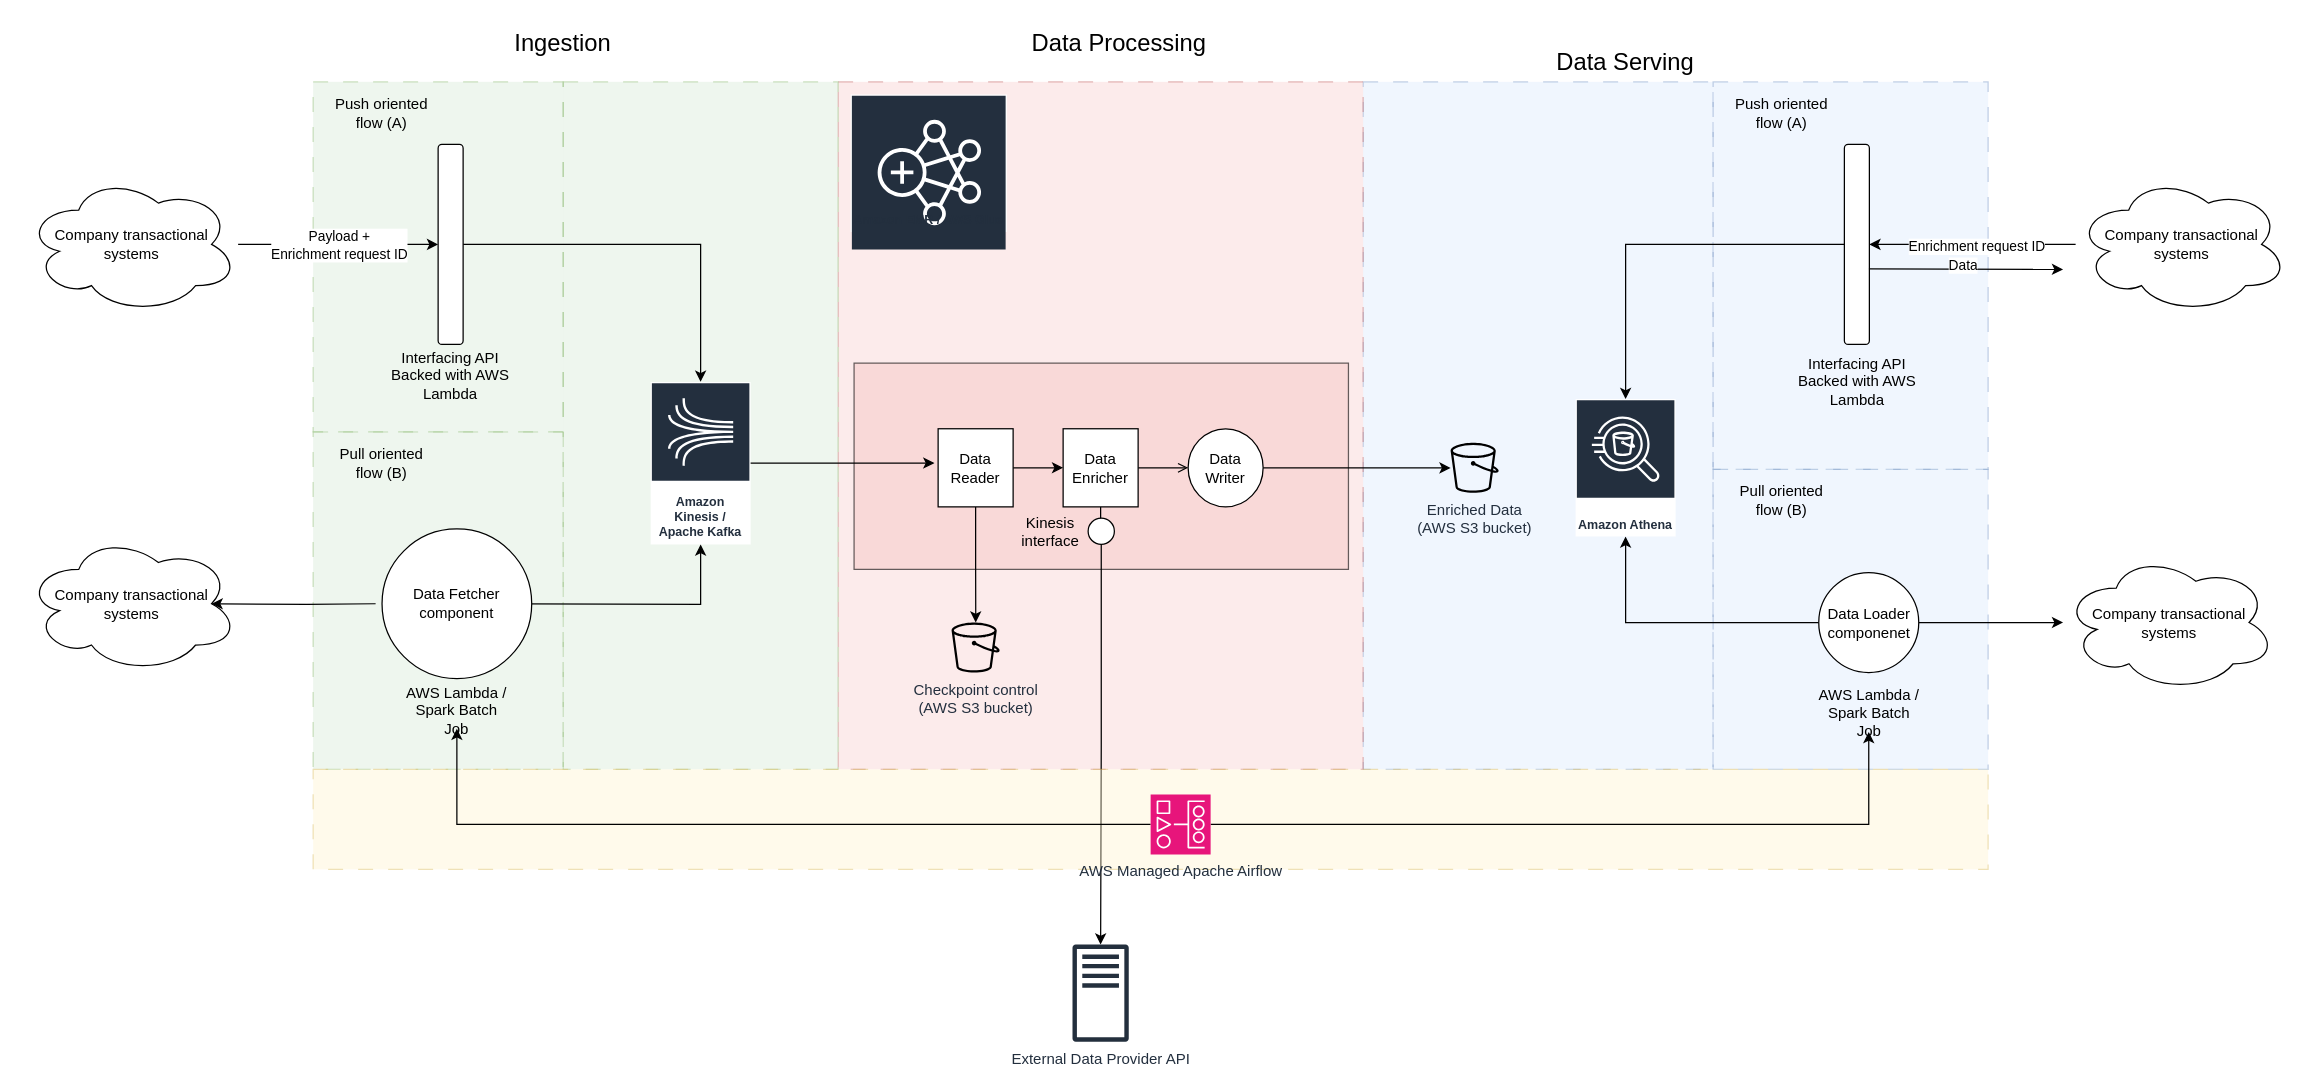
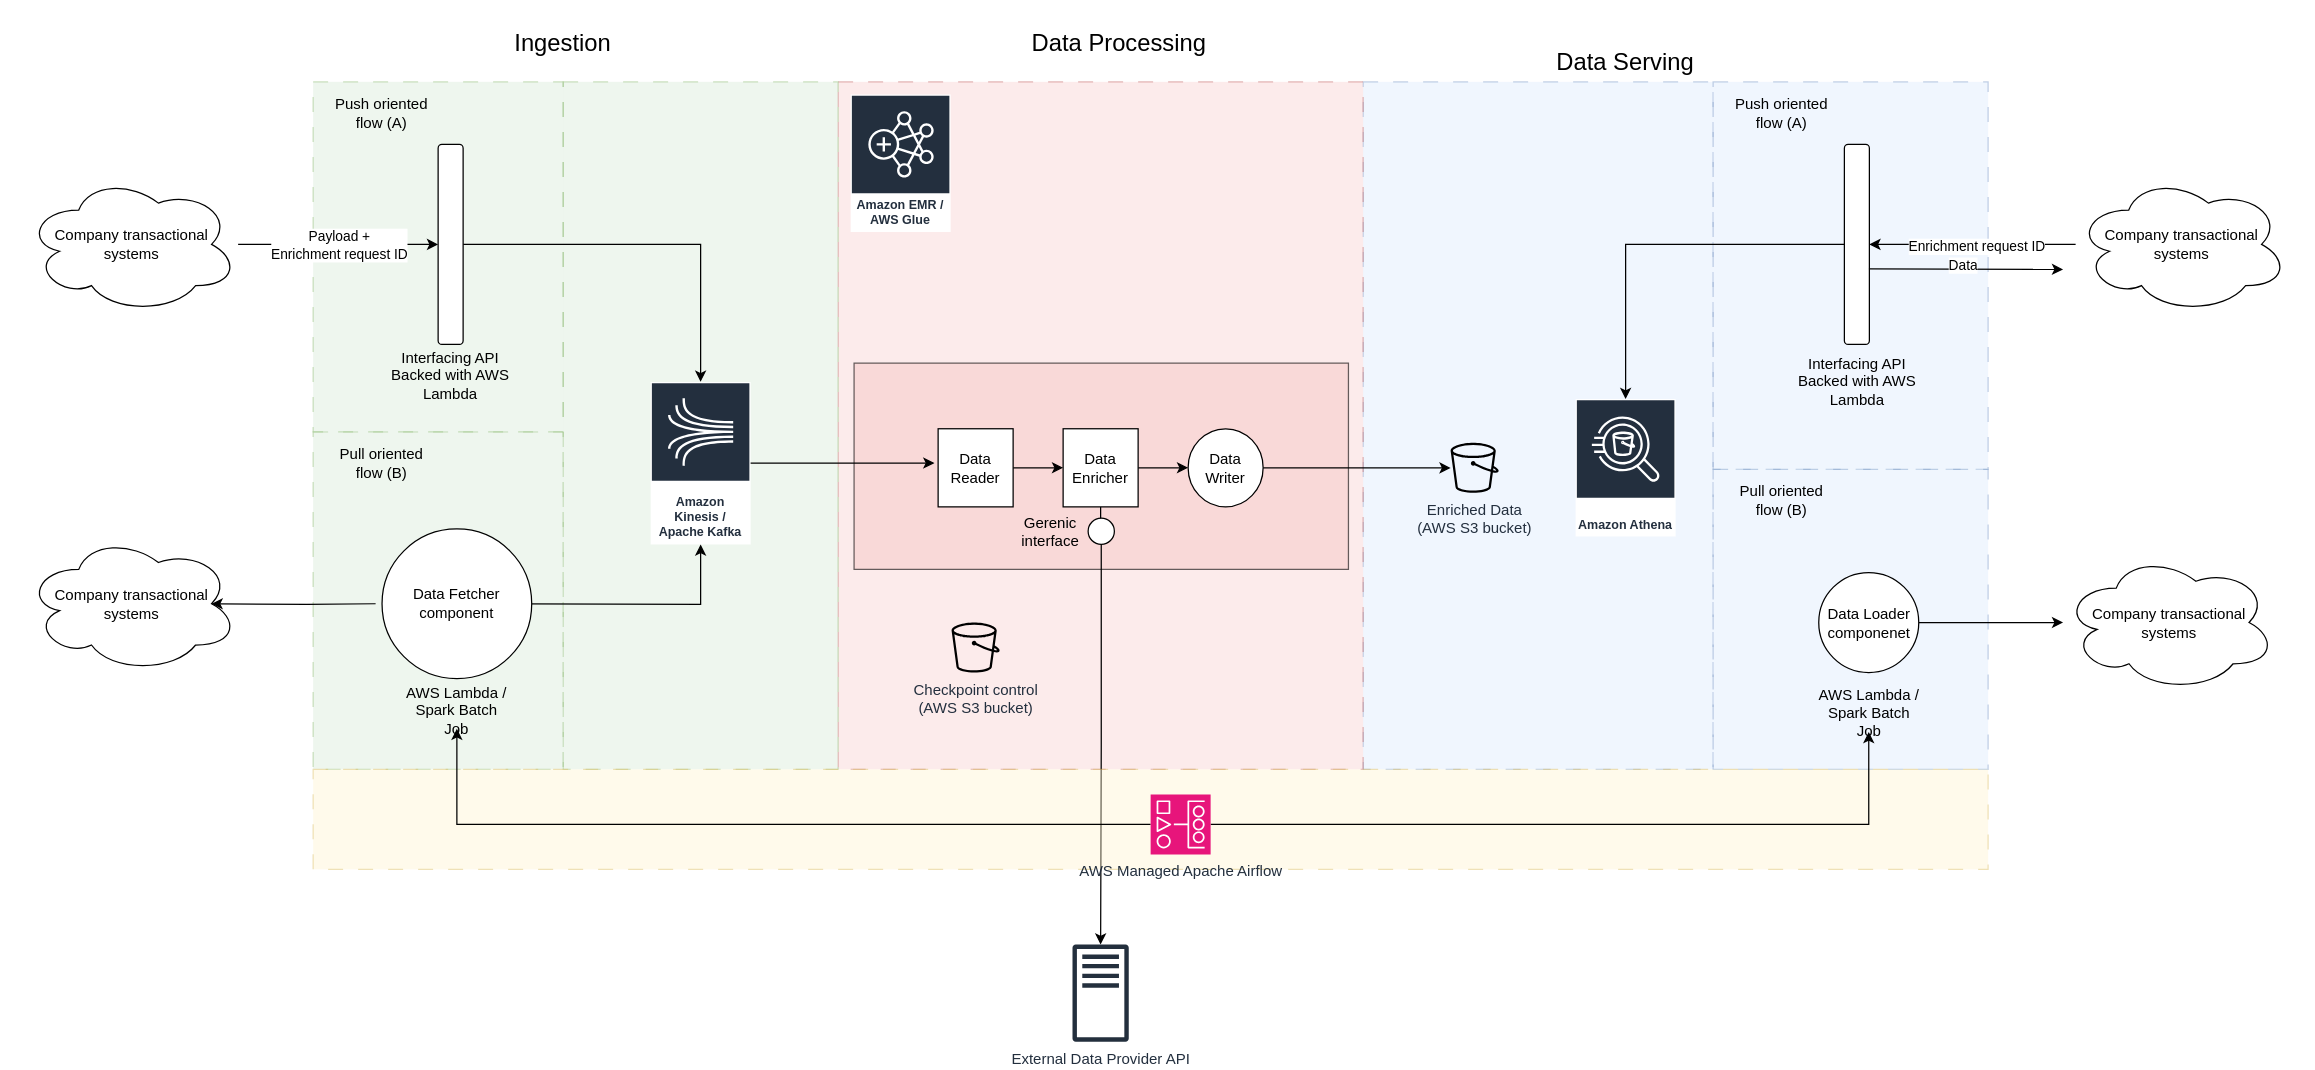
(929, 163) -> (901, 163)
(1180, 468) -> (1178, 468)
(1051, 532) -> (1051, 532)
(976, 561) -> none
(1684, 623) -> none
